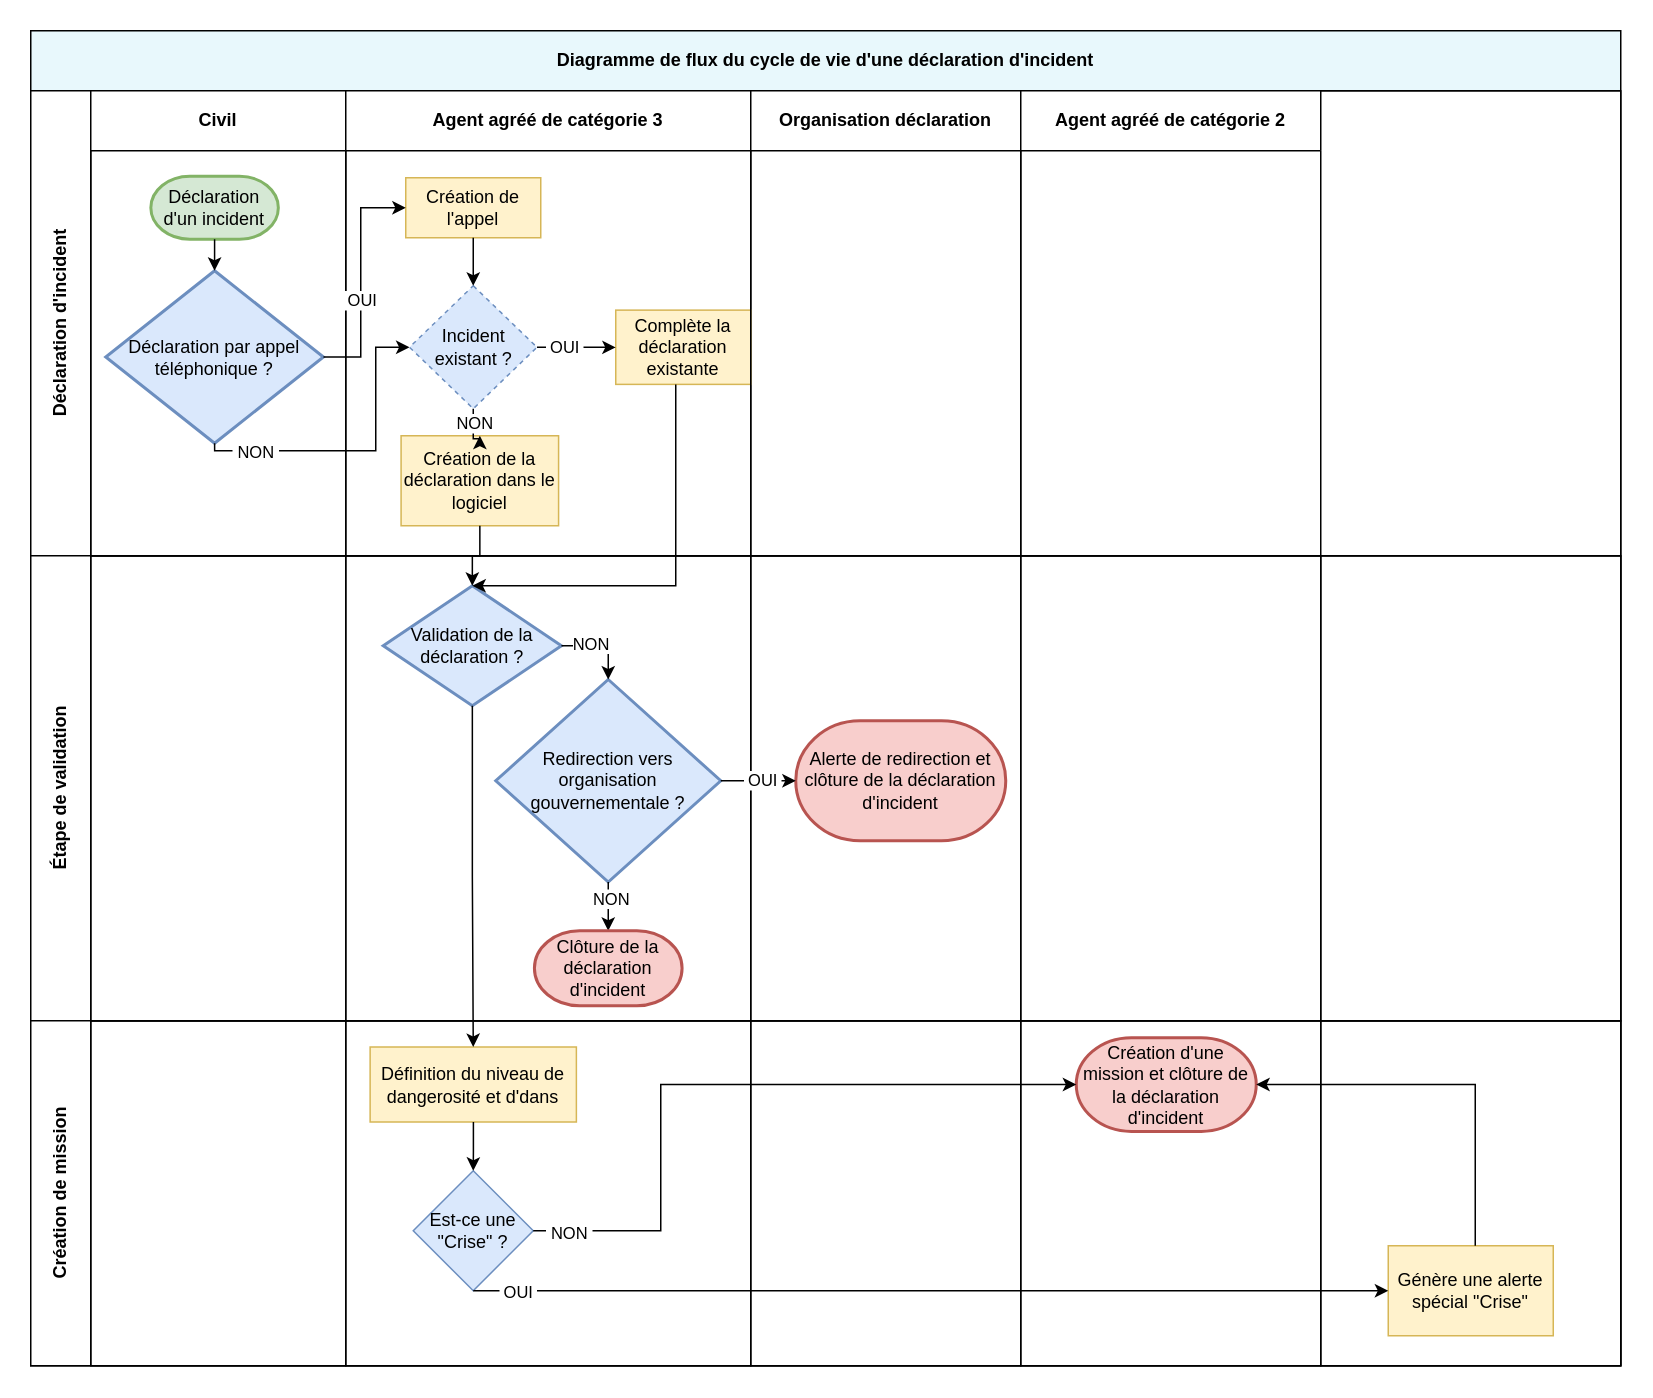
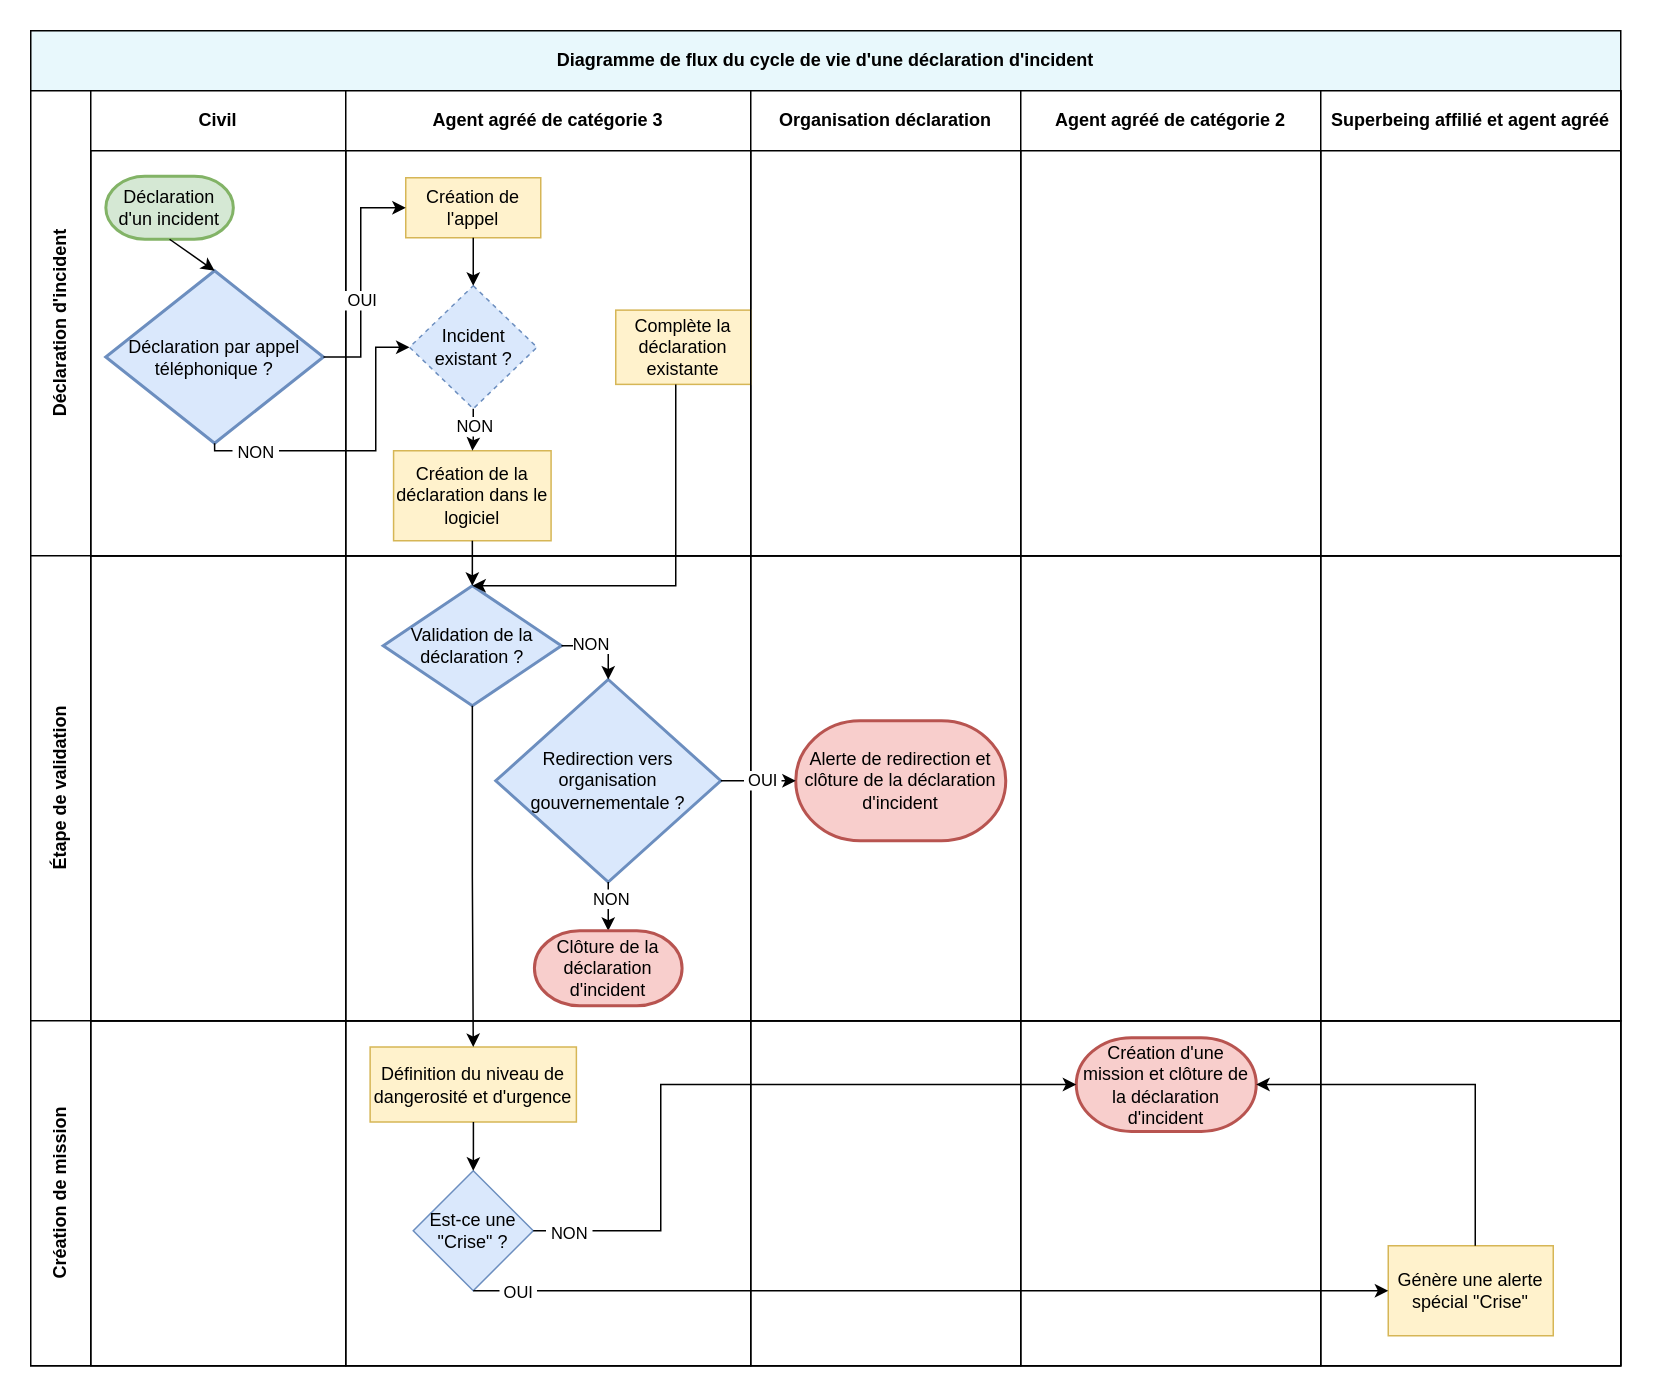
(215, 208) -> (170, 208)
none -> (1471, 323)
(571, 347) -> none
(480, 481) -> (472, 496)
(473, 1085) -> (473, 1085)
